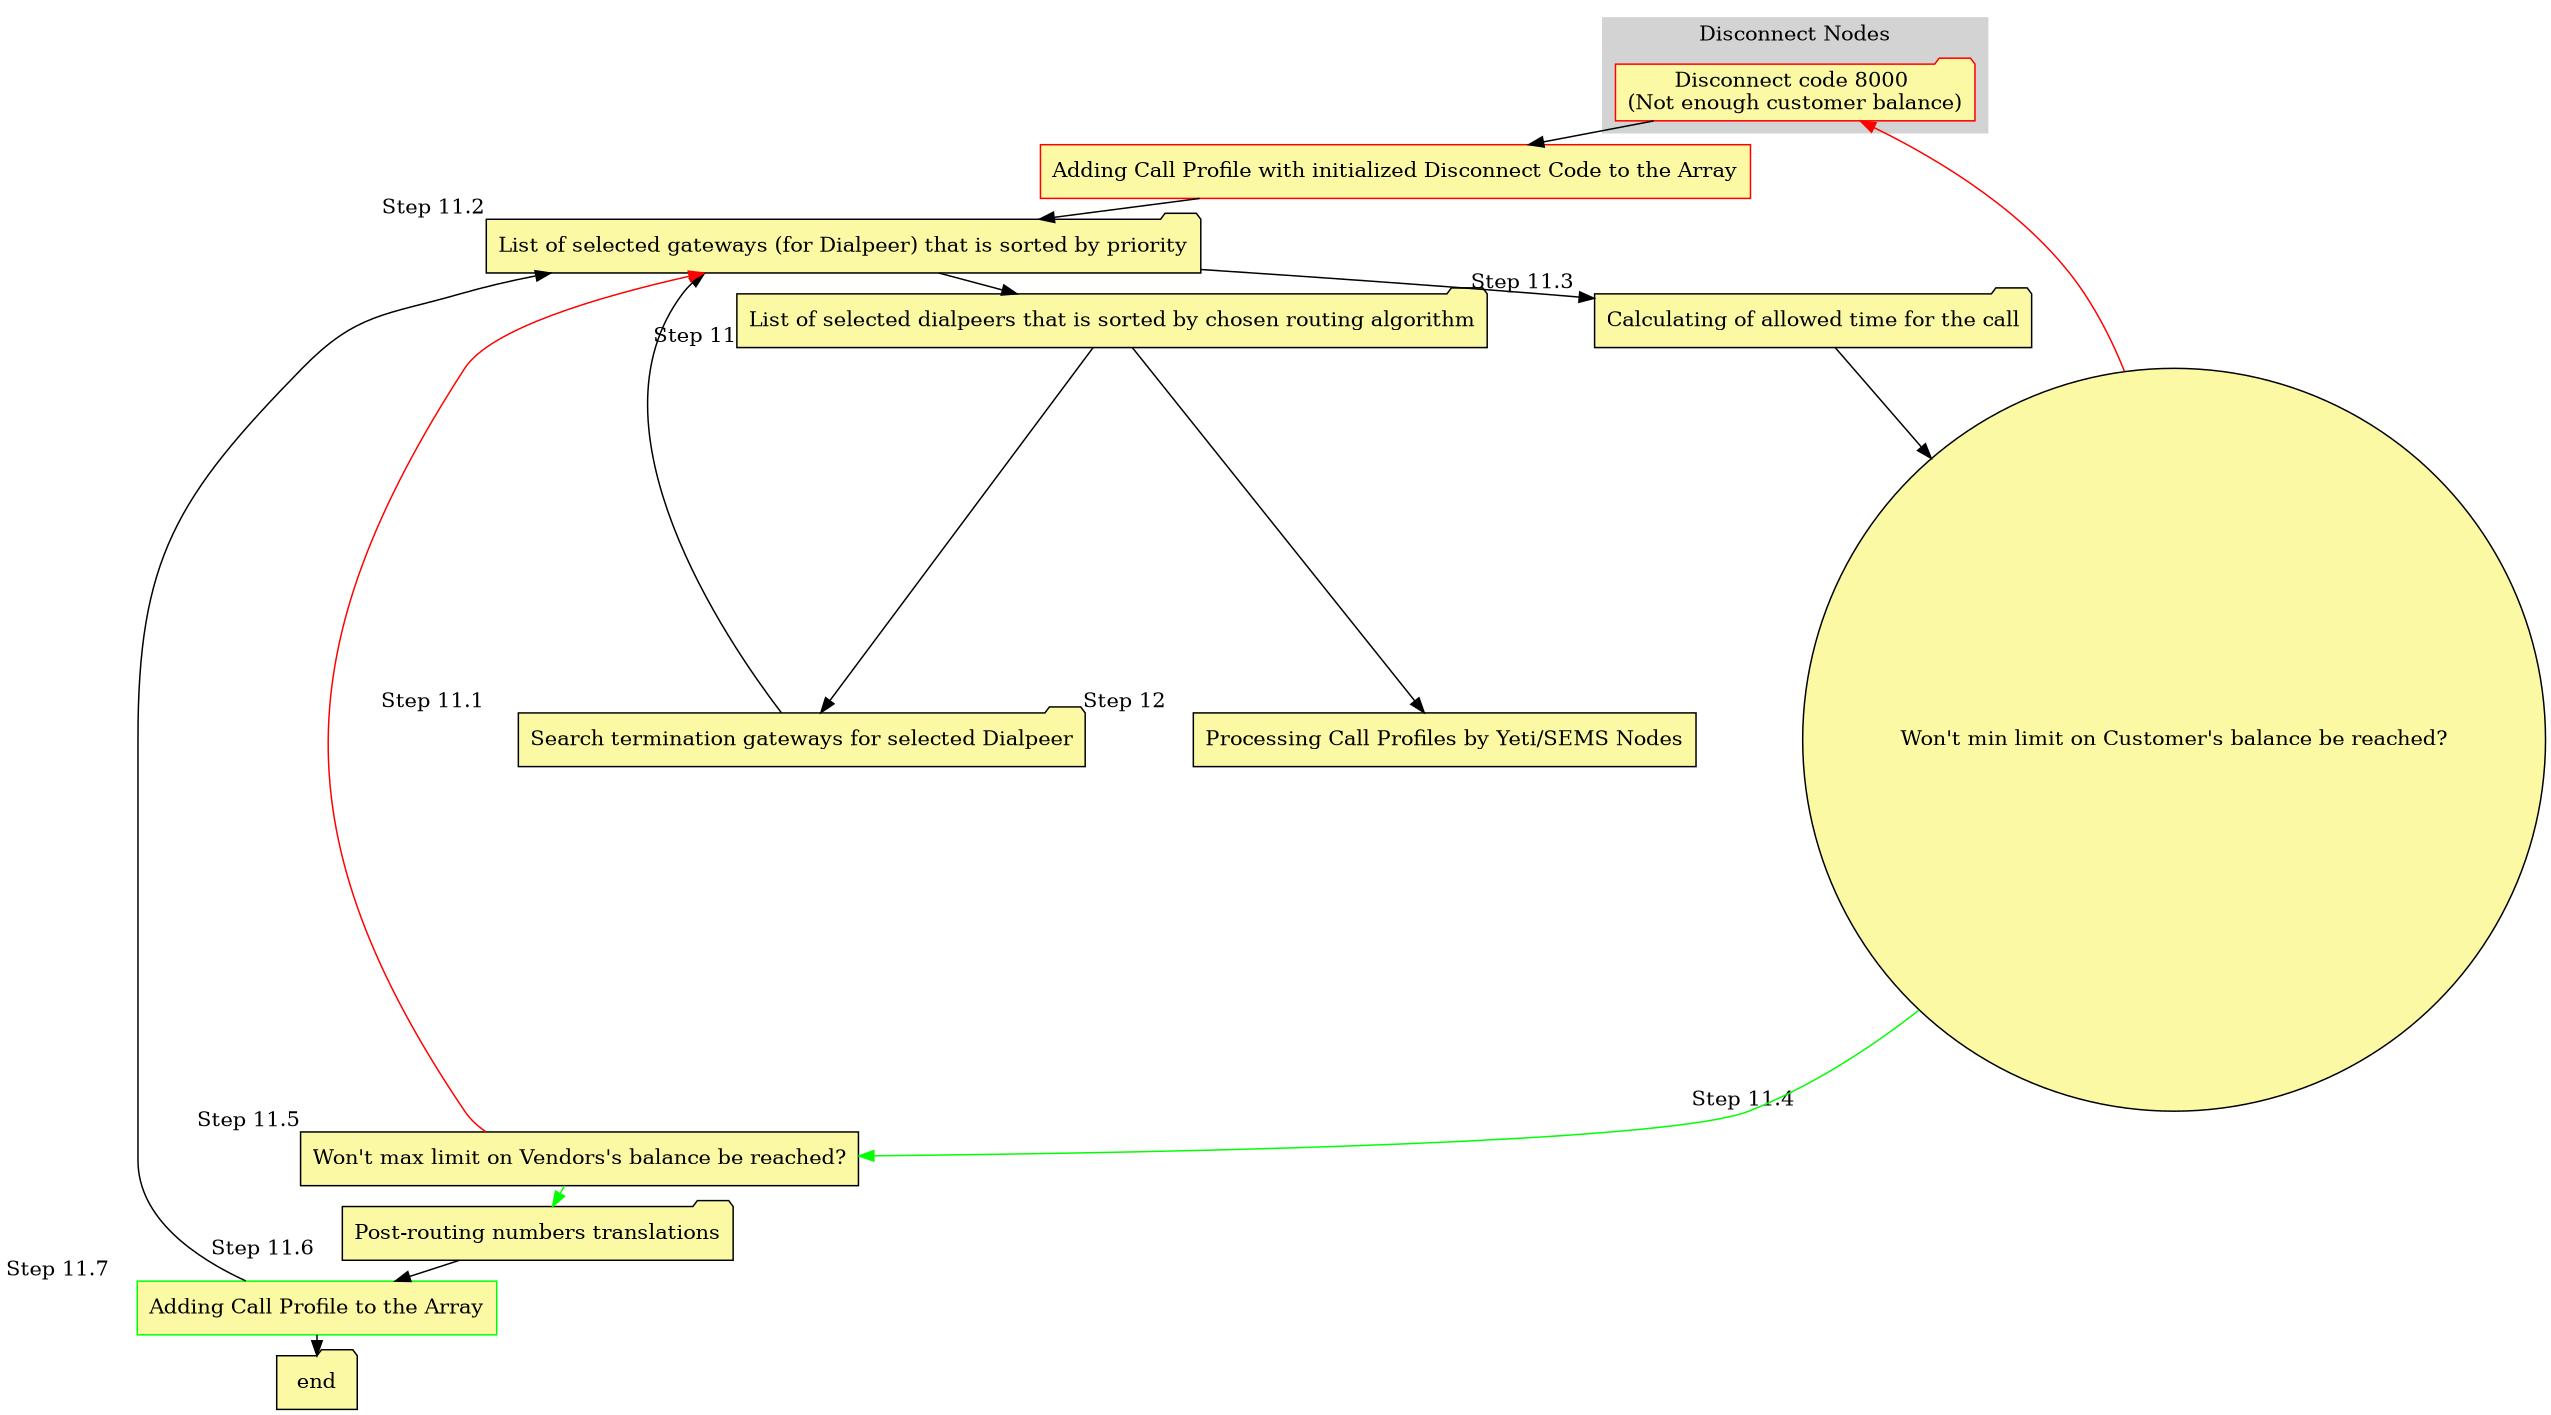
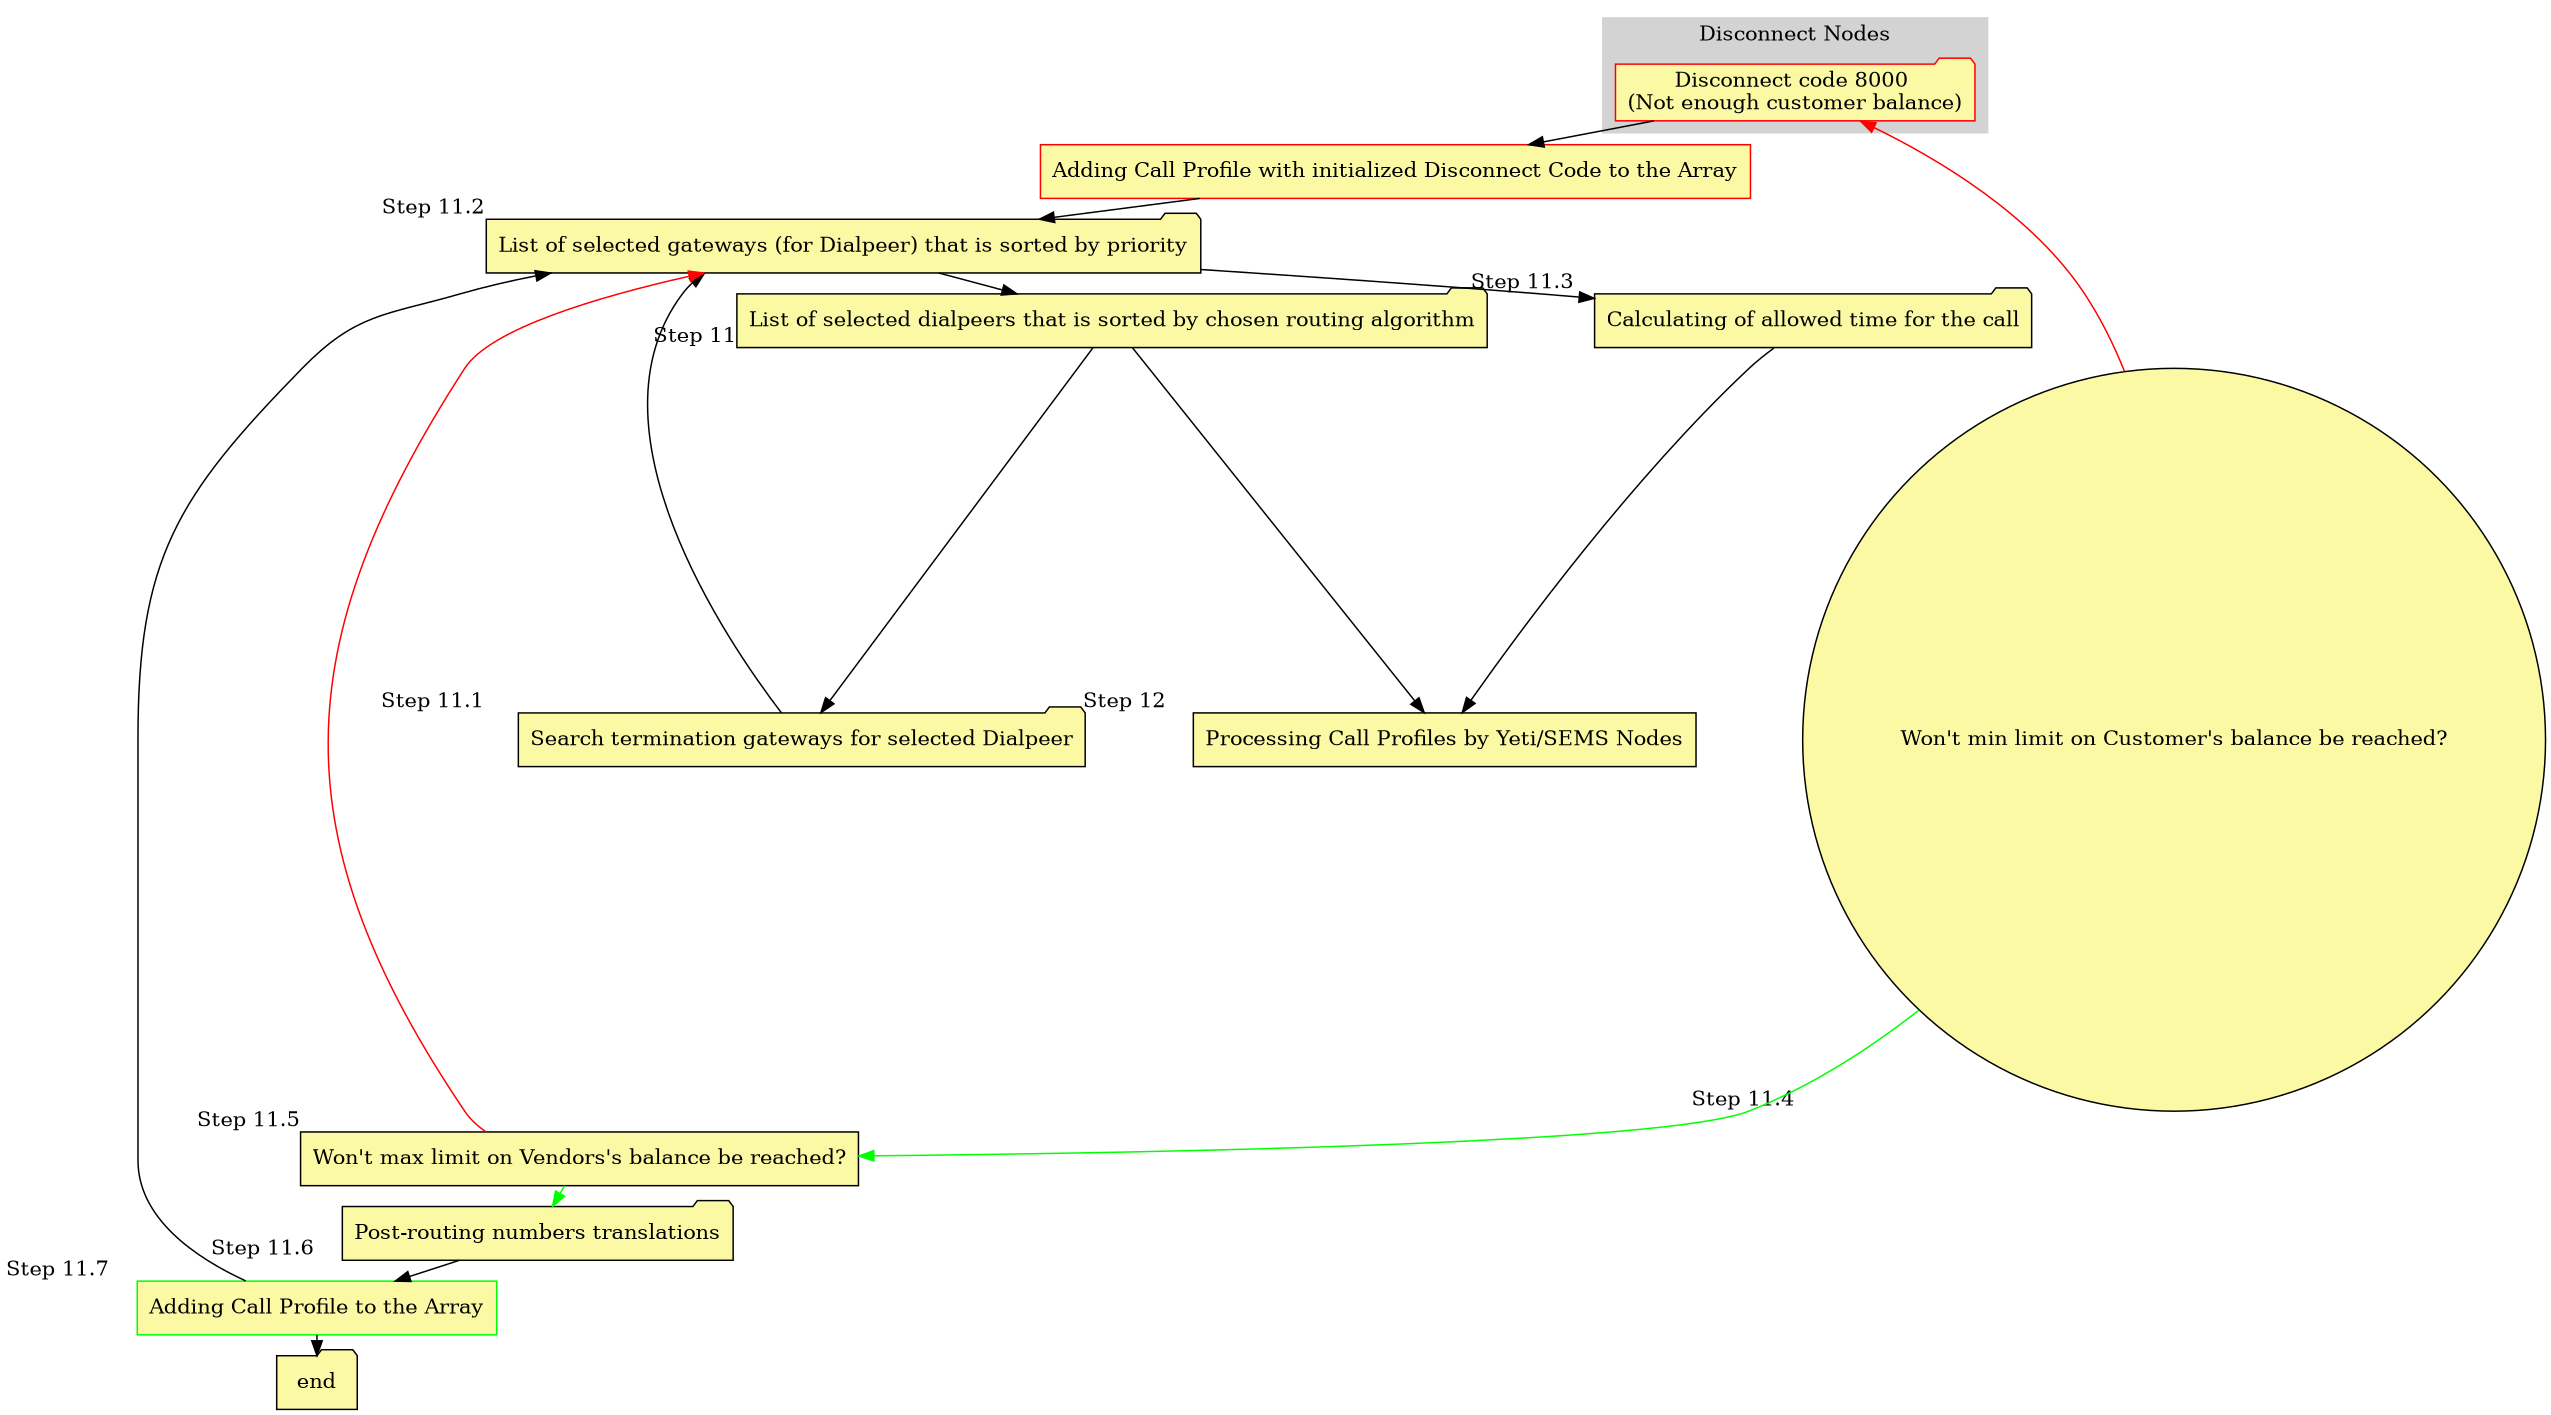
(1878, 397) -> (1613, 515)
